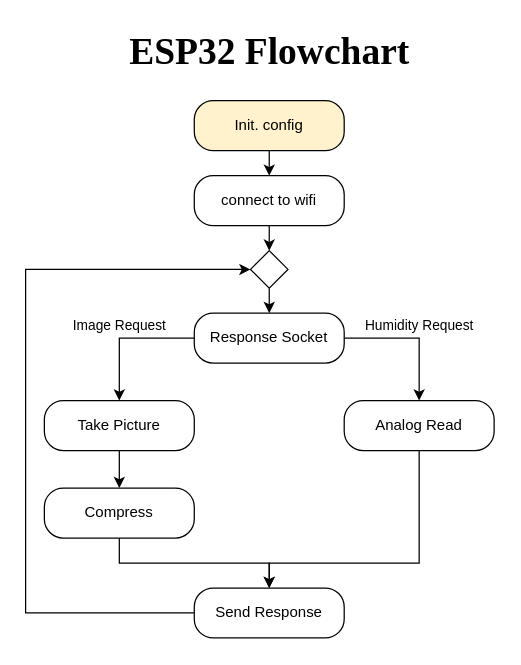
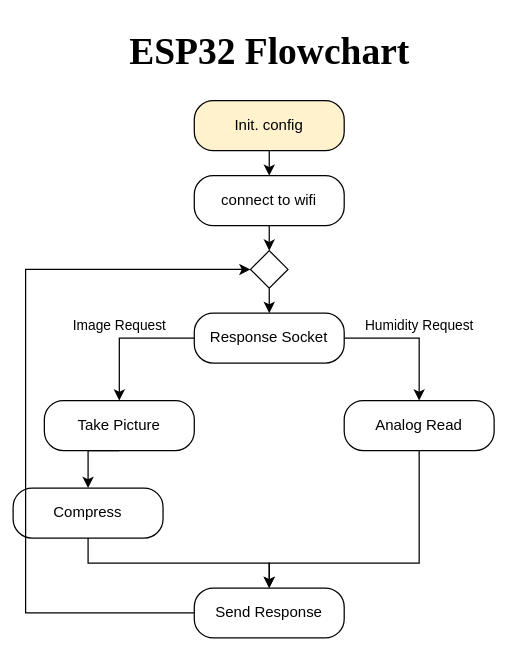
(119, 513) -> (88, 513)
